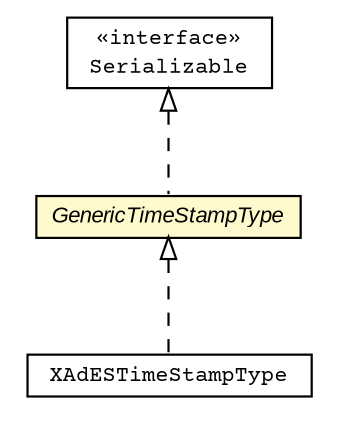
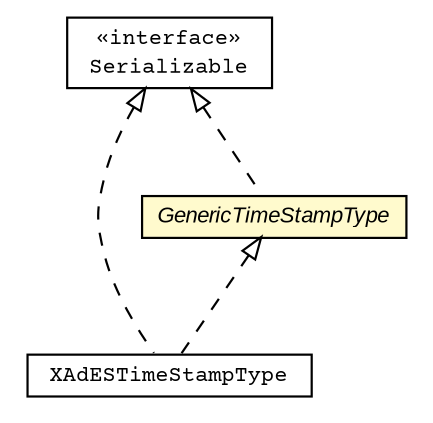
none -> (100, 233)
